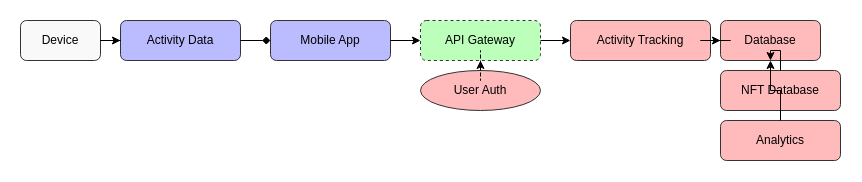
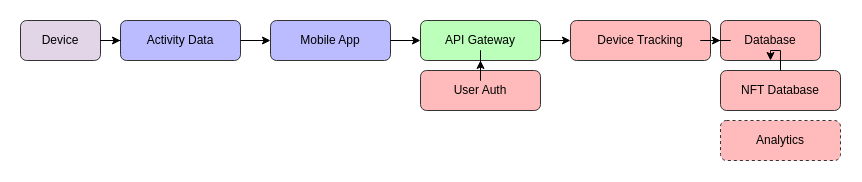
(61, 41) -> (61, 41)
(262, 41) -> (262, 41)
(481, 41) -> (481, 41)
(641, 41) -> (641, 41)
(481, 61) -> (481, 61)
(481, 91) -> (481, 91)
(780, 91) -> none
(781, 141) -> (781, 141)
